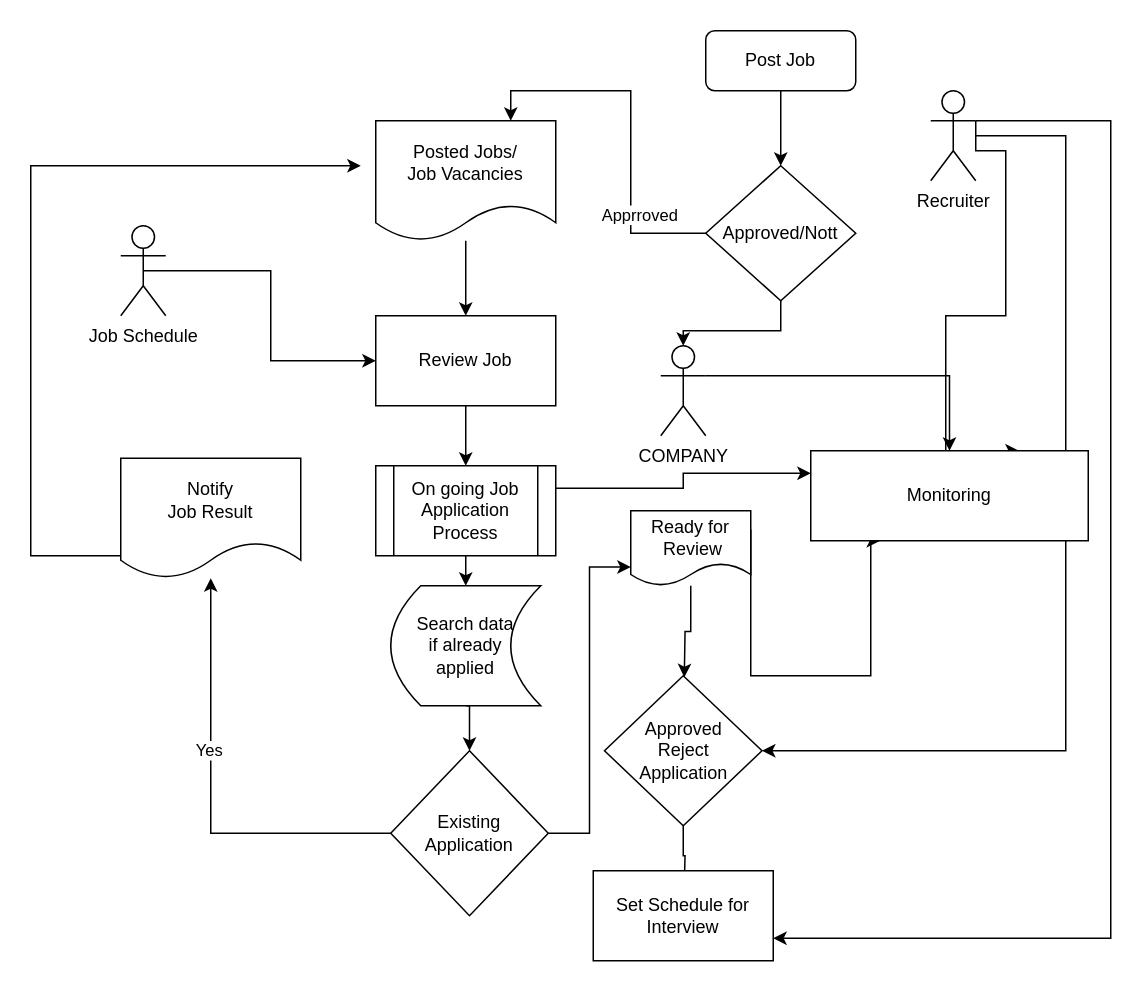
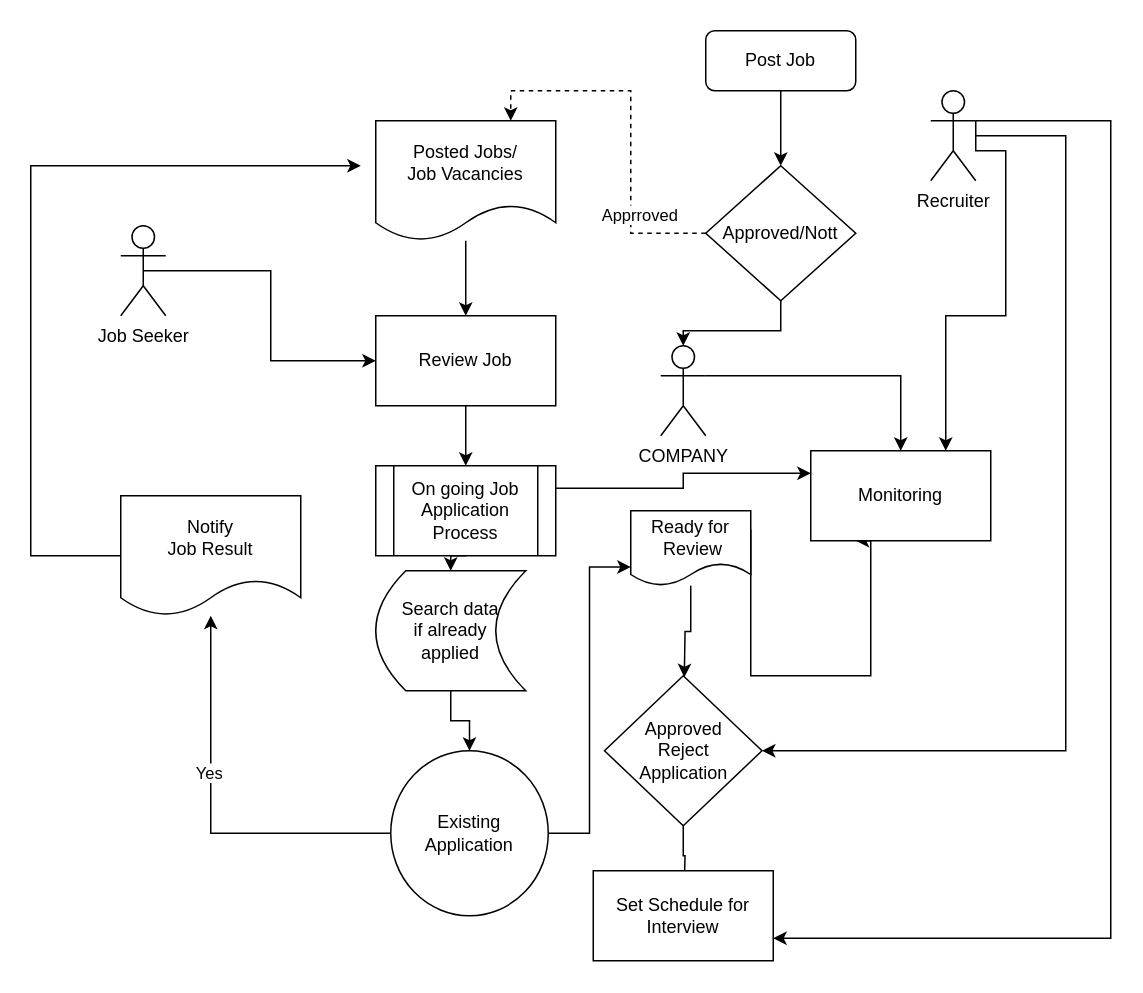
(619, 91) -> (619, 91)
(144, 337) -> (144, 337)
(950, 496) -> (901, 496)
(211, 518) -> (211, 556)
(466, 646) -> (451, 631)
(470, 833) -> (470, 833)
